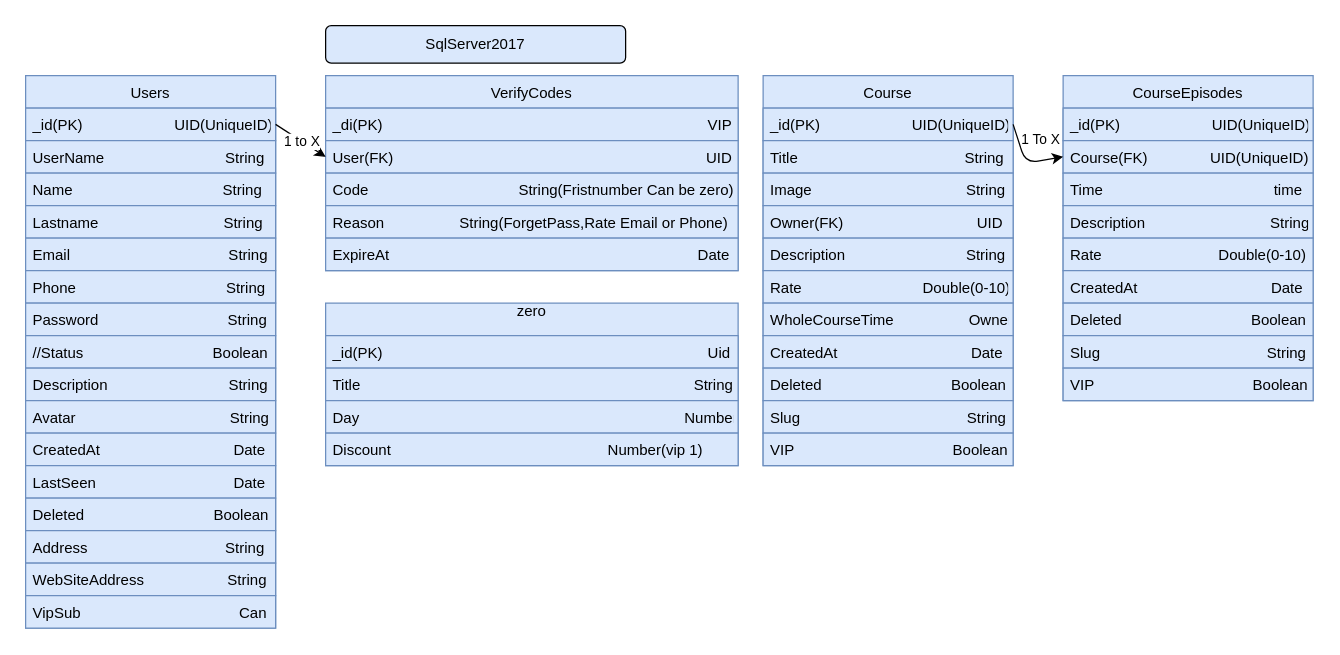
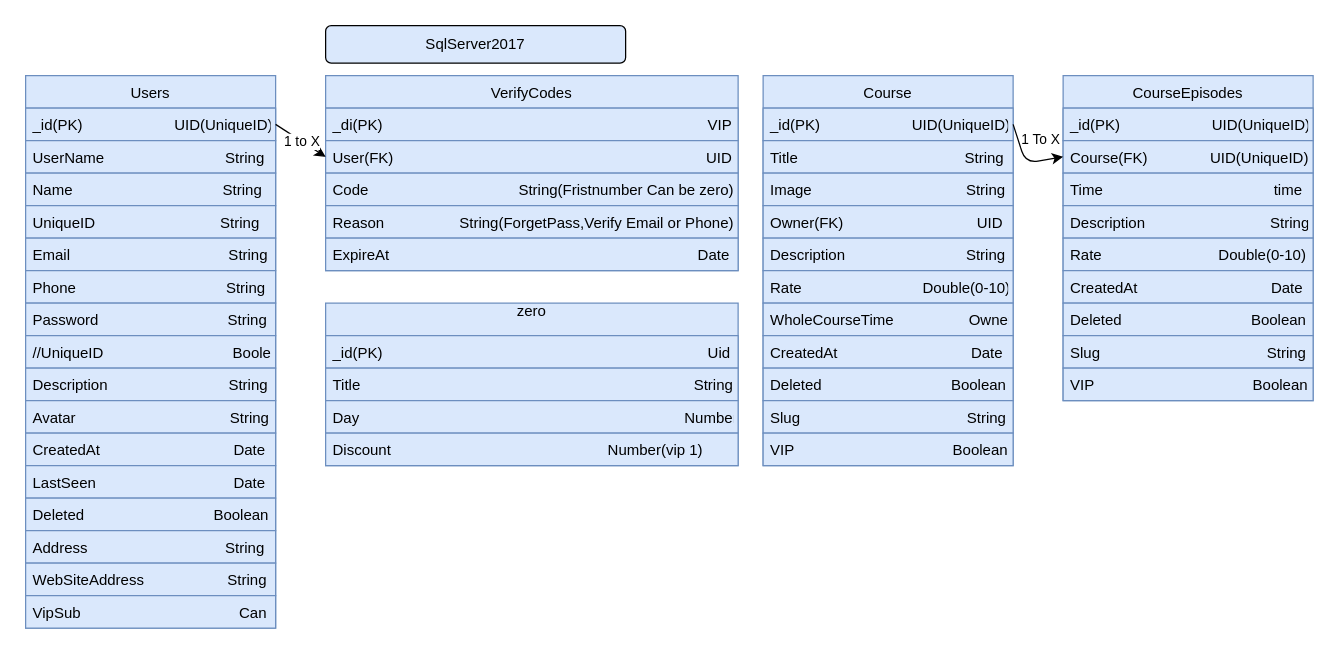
(186, 223) -> (184, 223)
(562, 223) -> (568, 223)
(195, 353) -> (201, 353)
